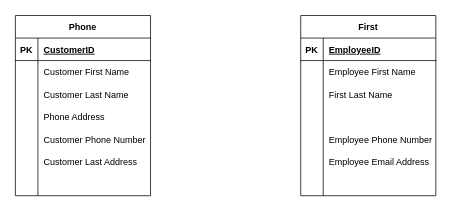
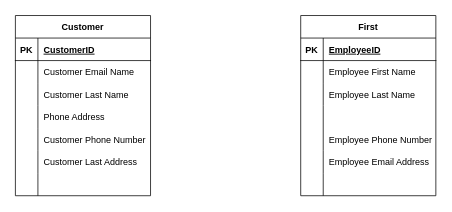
(83, 27) -> (83, 27)
(88, 72) -> (87, 72)
(363, 95) -> (370, 95)
